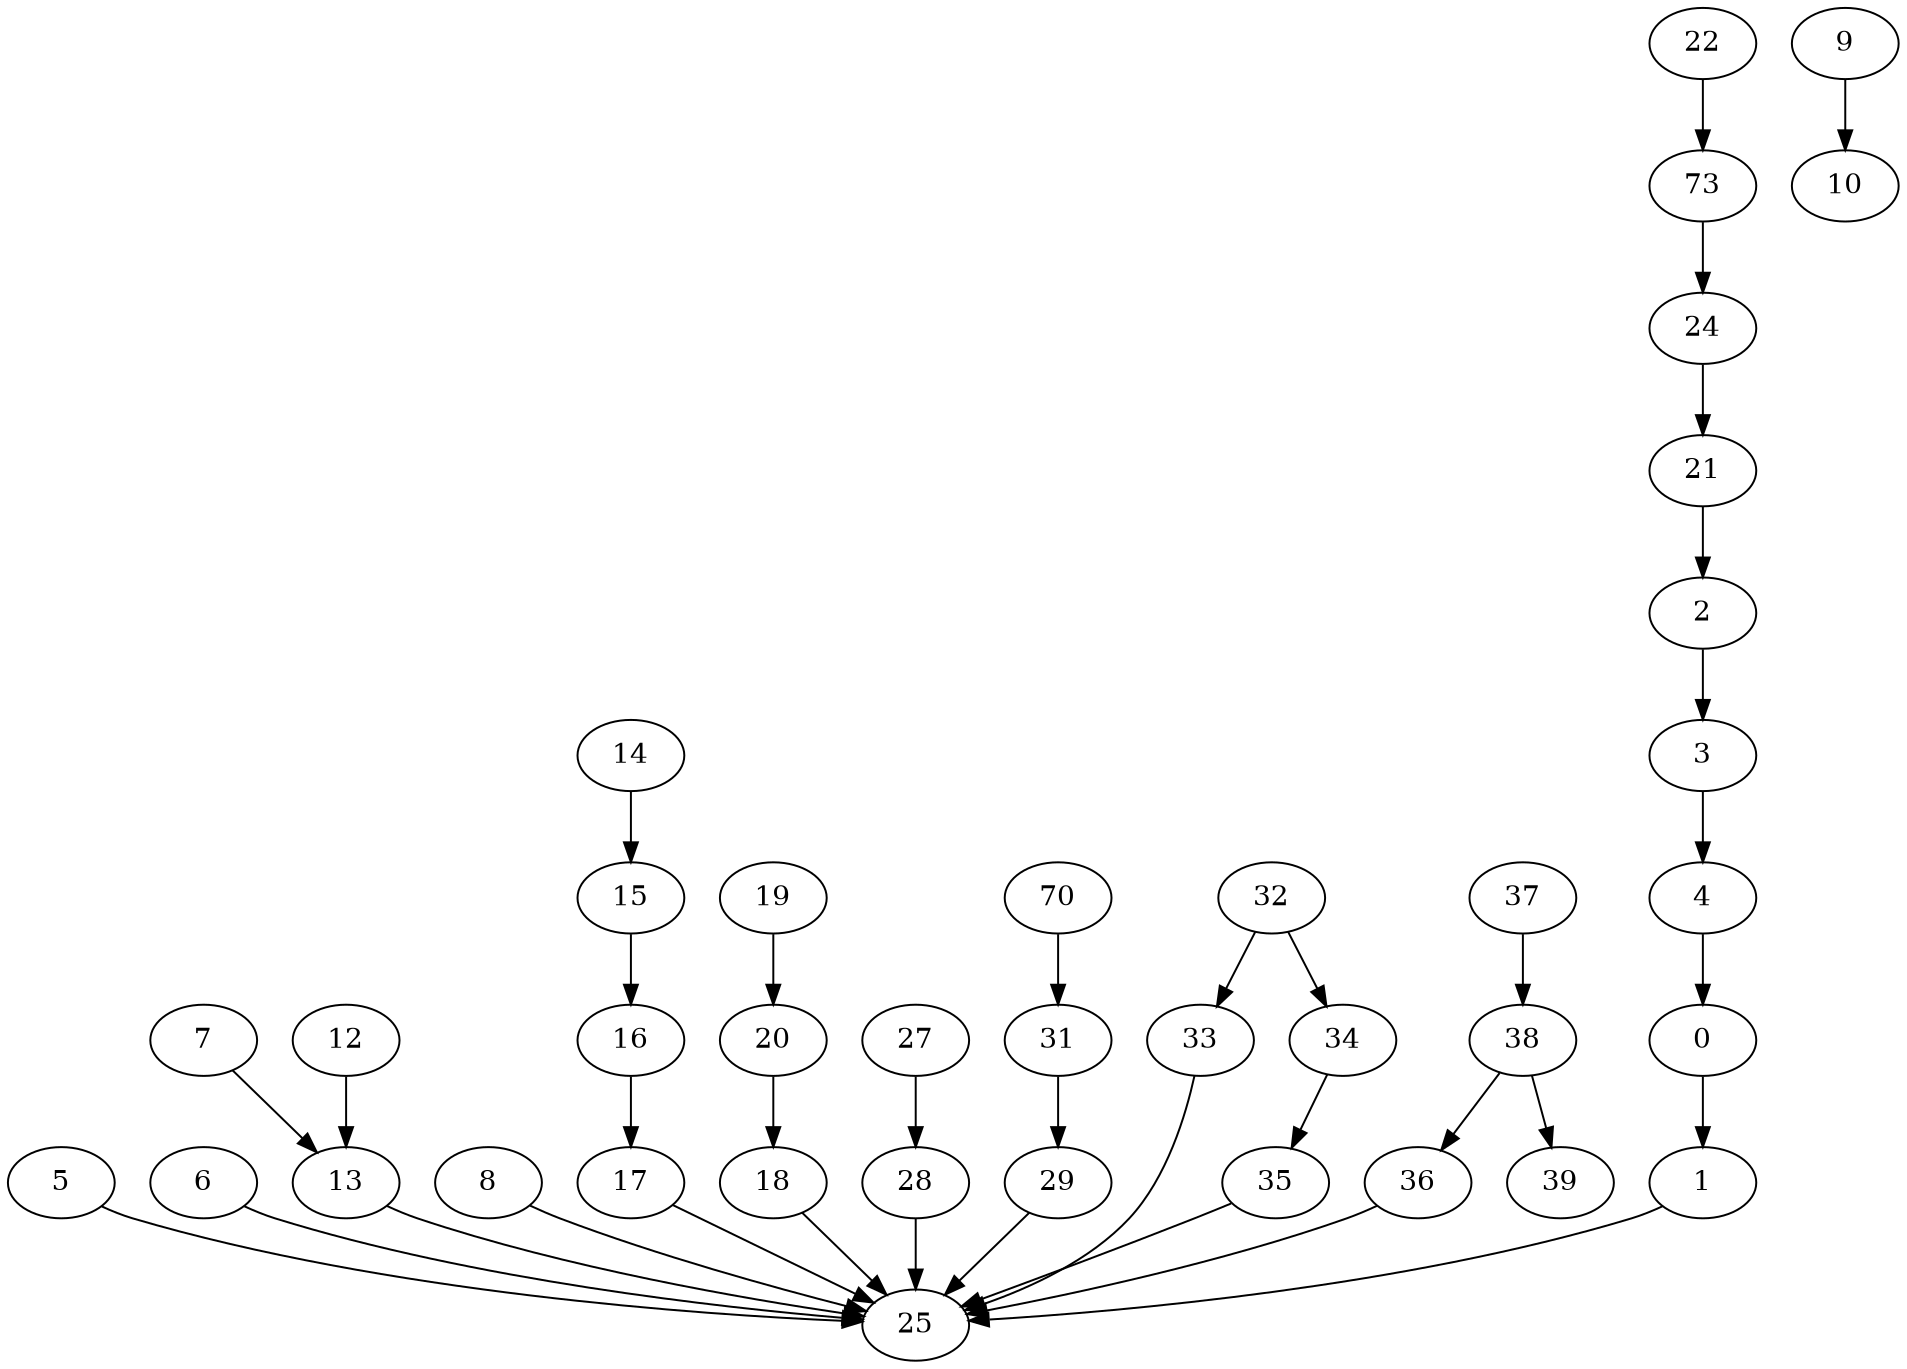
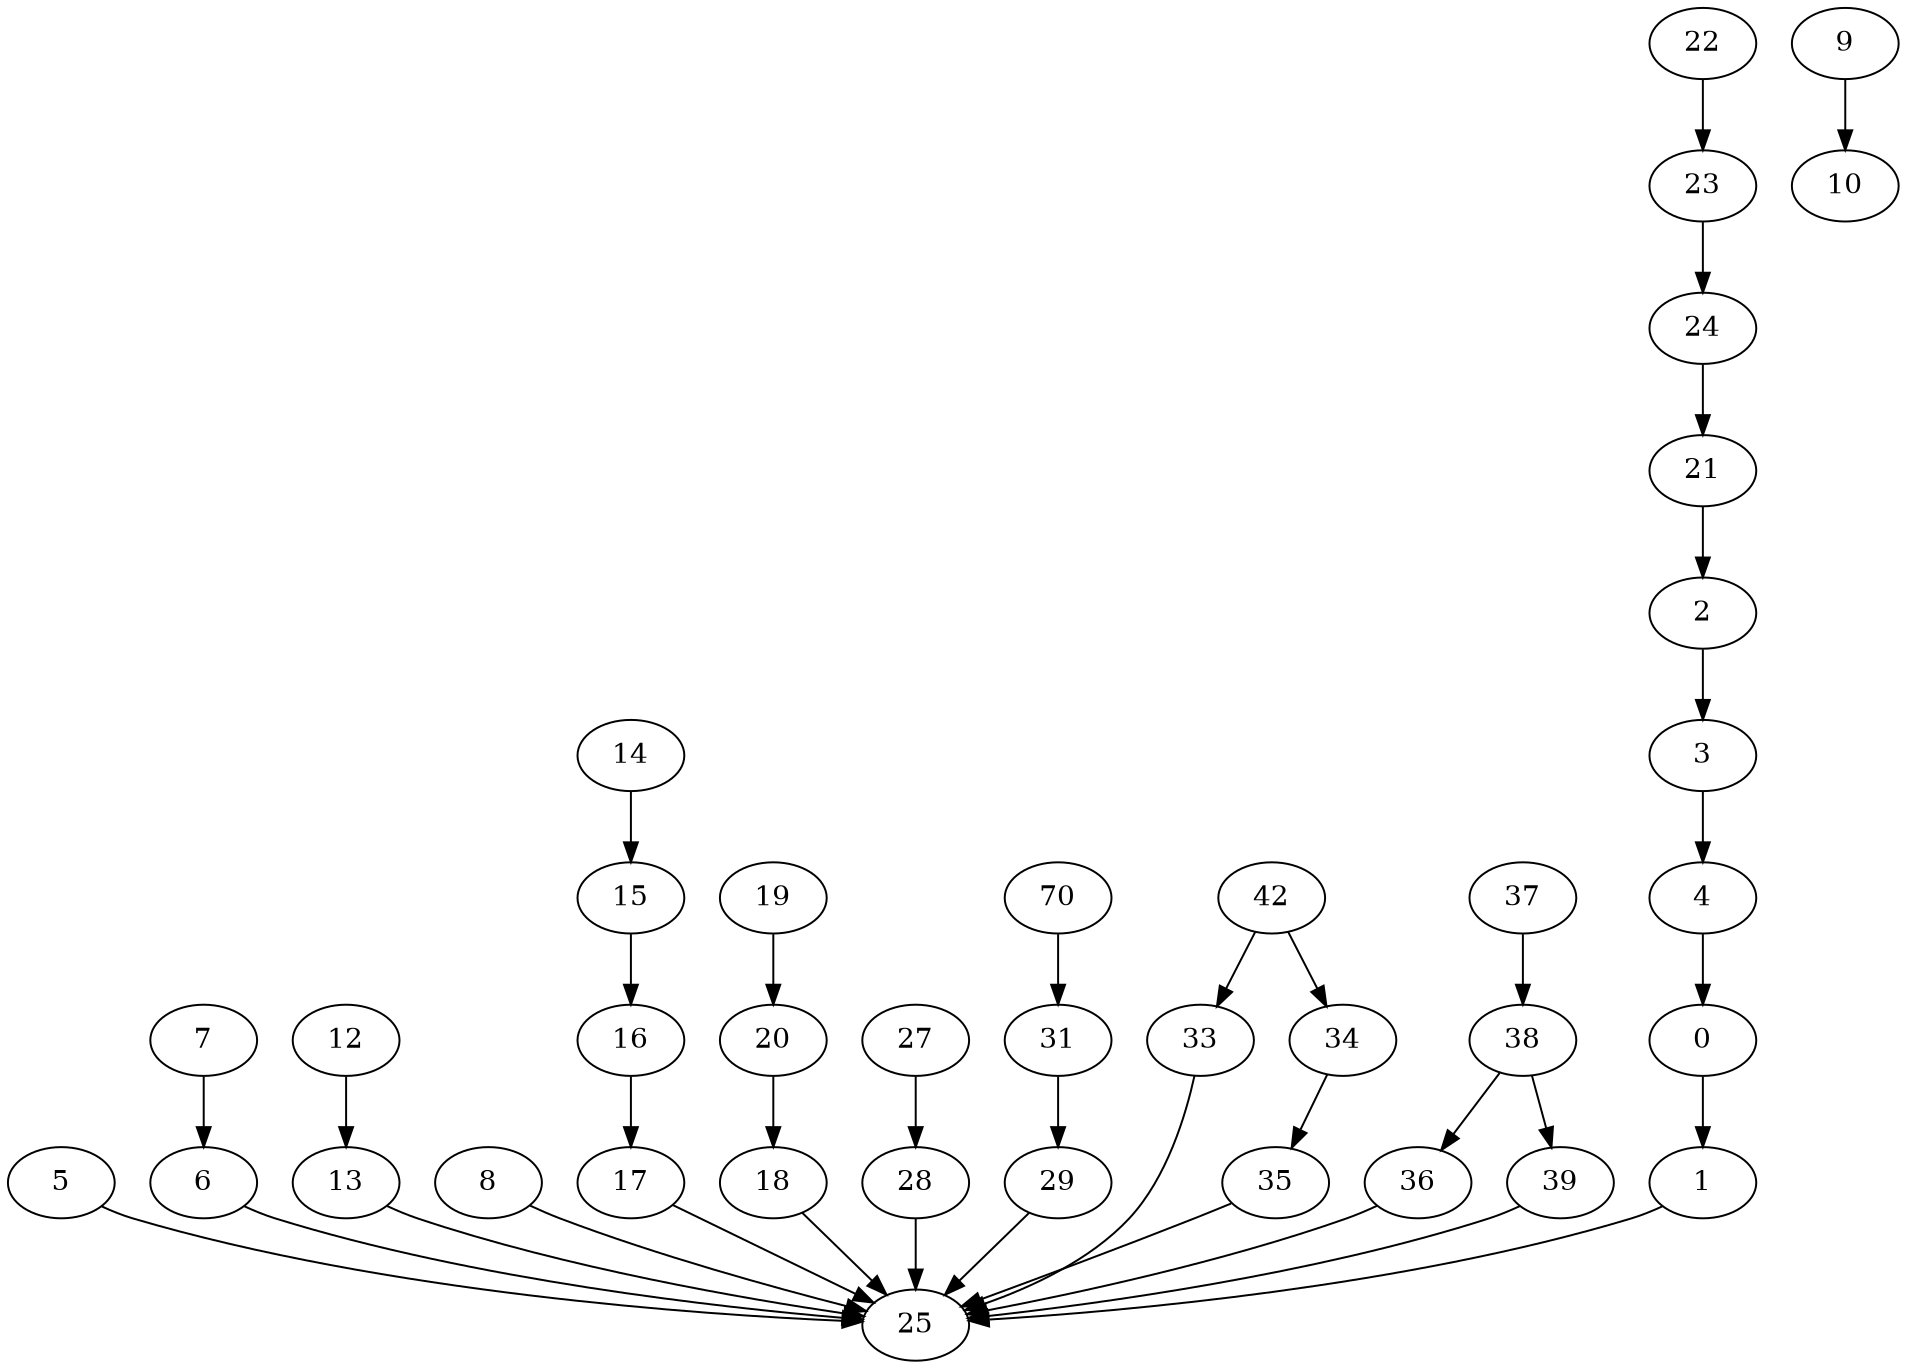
(1703, 186) -> (1703, 186)
(1272, 898) -> (1272, 898)
(268, 1104) -> (204, 1102)
none -> (1257, 1276)
